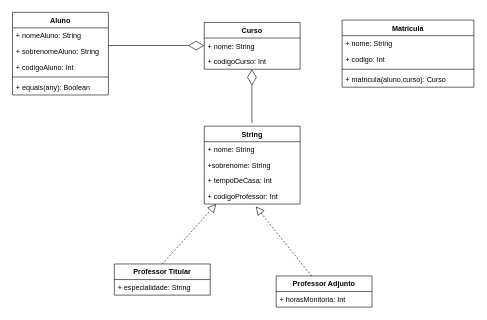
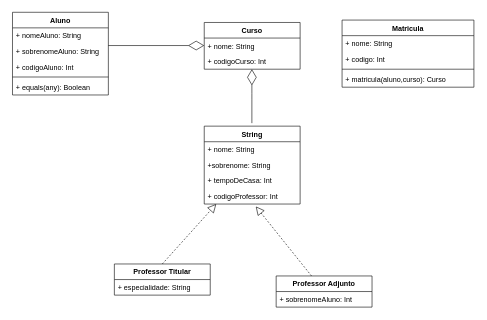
(317, 300) -> (318, 300)
